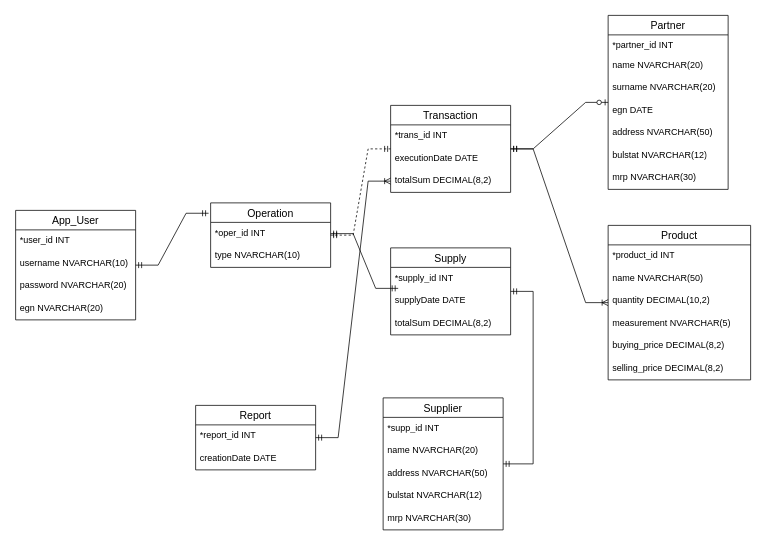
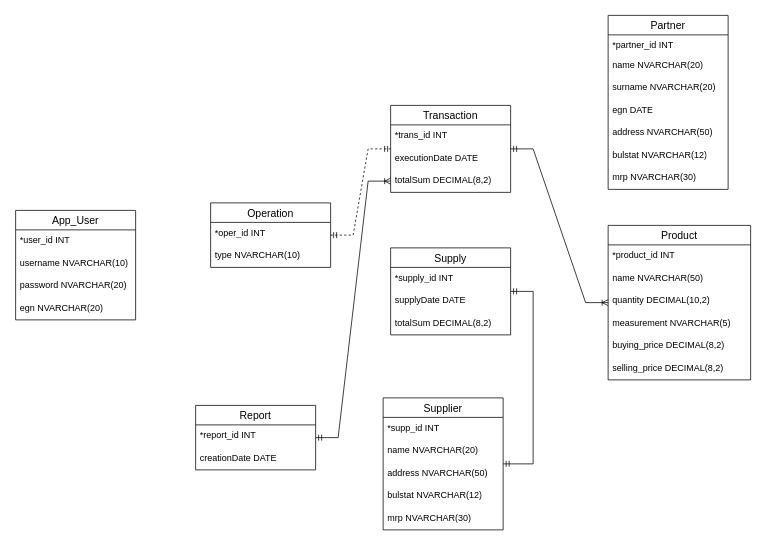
(567, 119) -> none
(172, 238) -> none
(372, 280) -> none
